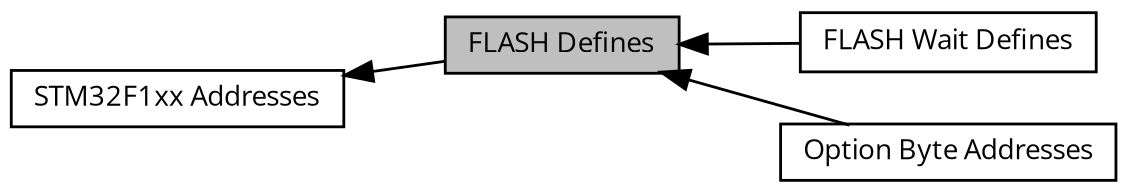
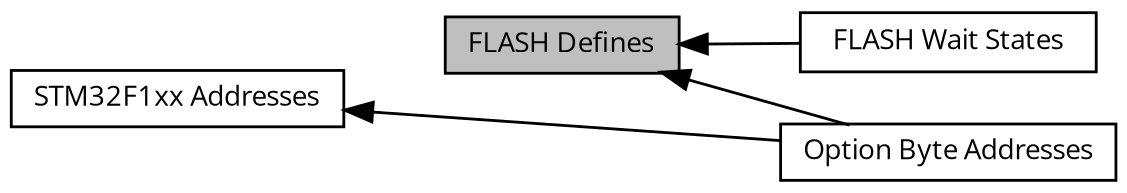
(948, 42) -> (948, 42)
(409, 66) -> (577, 126)
